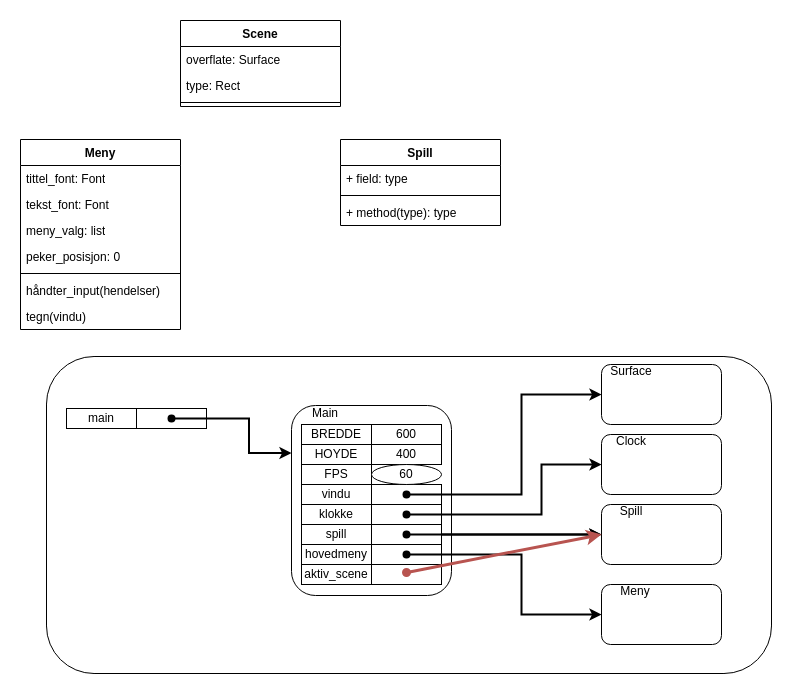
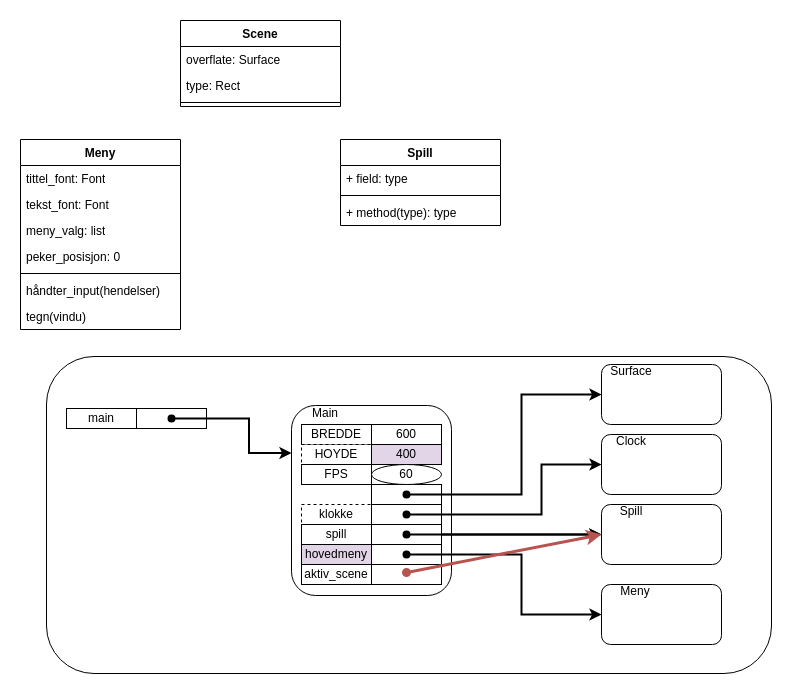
(337, 455) -> (337, 455)
(407, 455) -> (407, 455)
(337, 495) -> none
(337, 515) -> (337, 515)
(337, 555) -> (337, 555)
